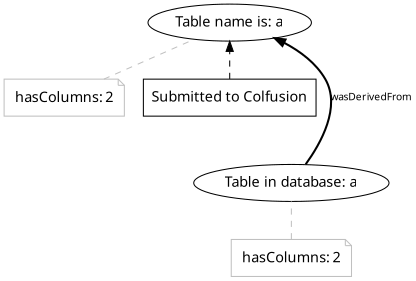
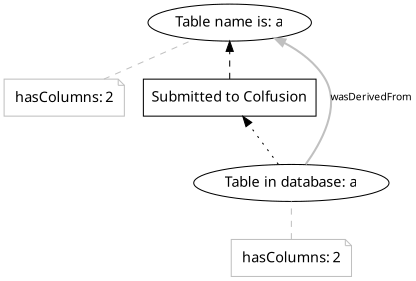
(331, 97) -> (331, 97)
none -> (264, 145)
